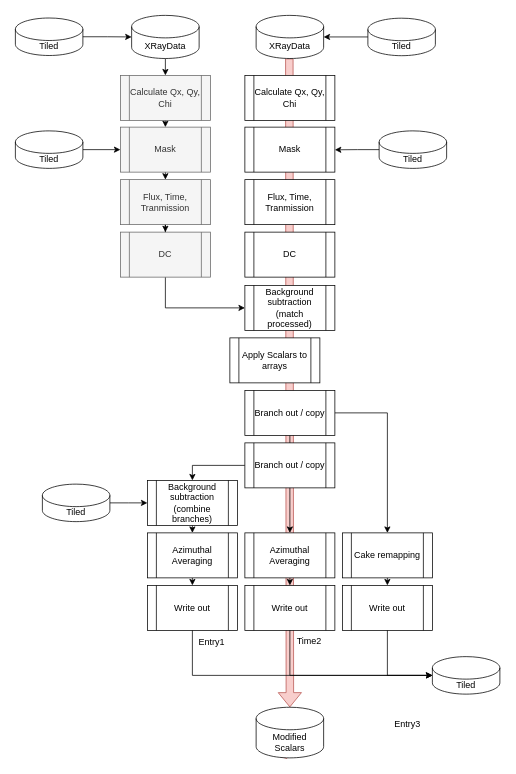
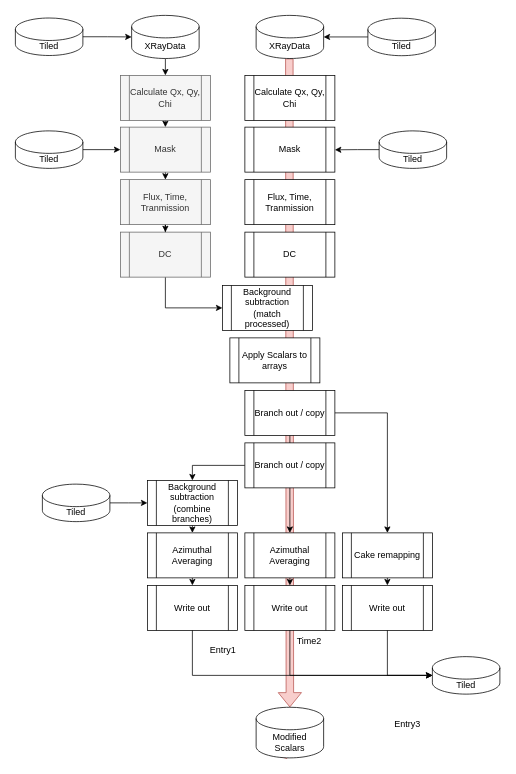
(290, 308) -> (267, 308)
(212, 642) -> (223, 650)
